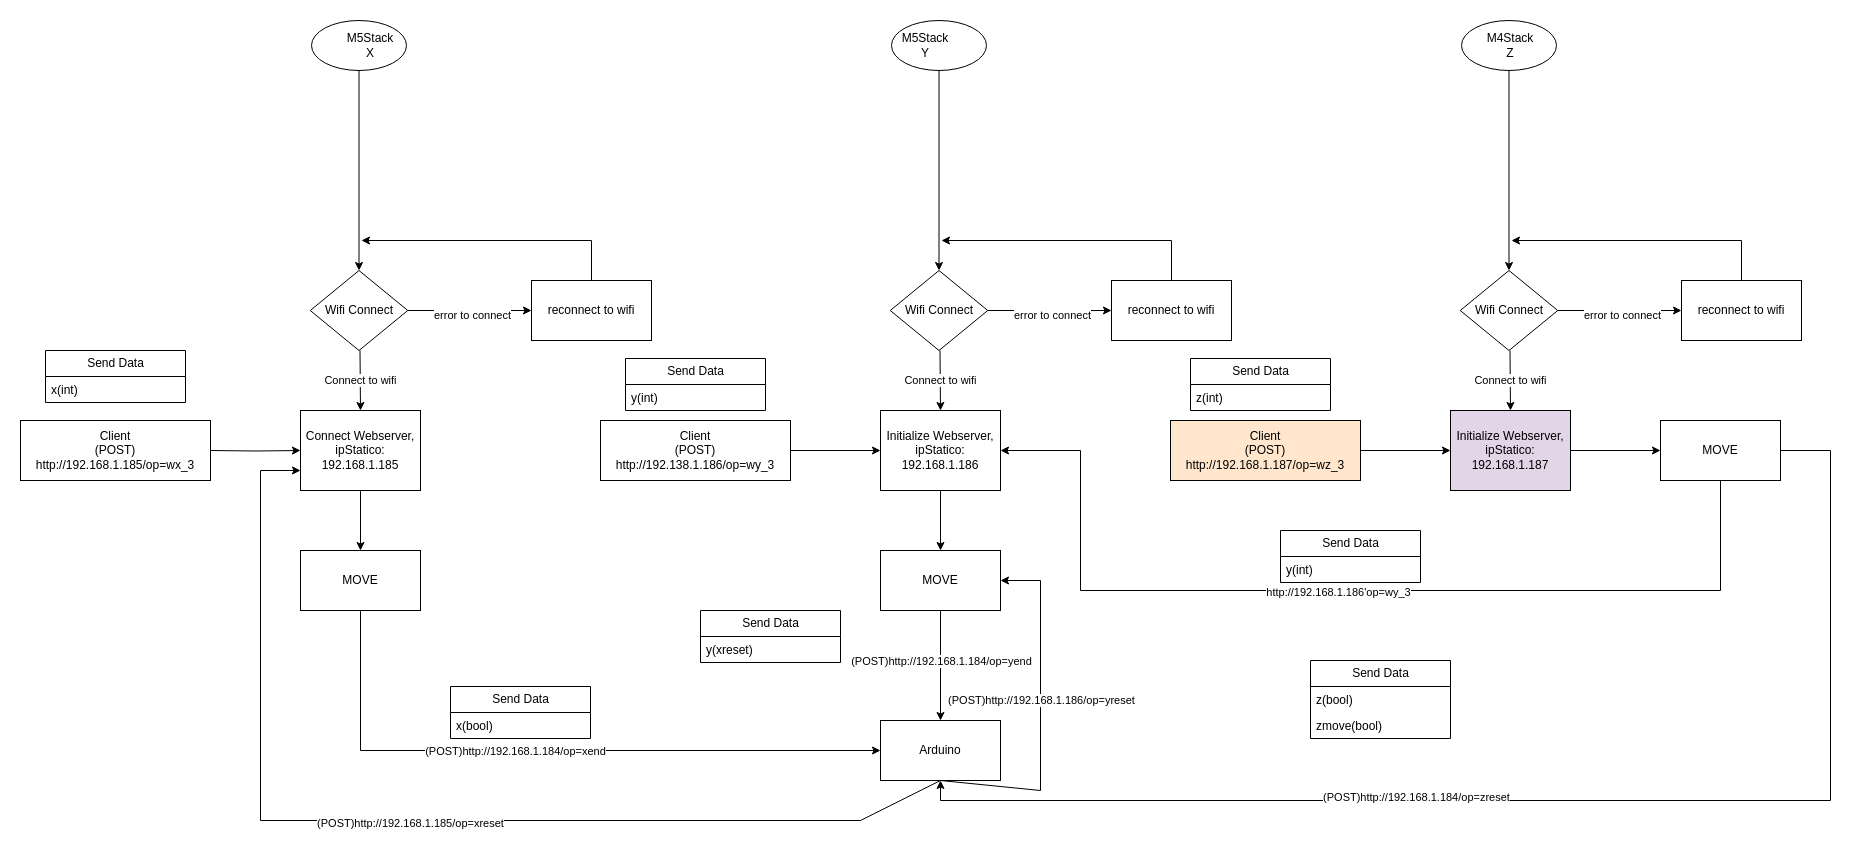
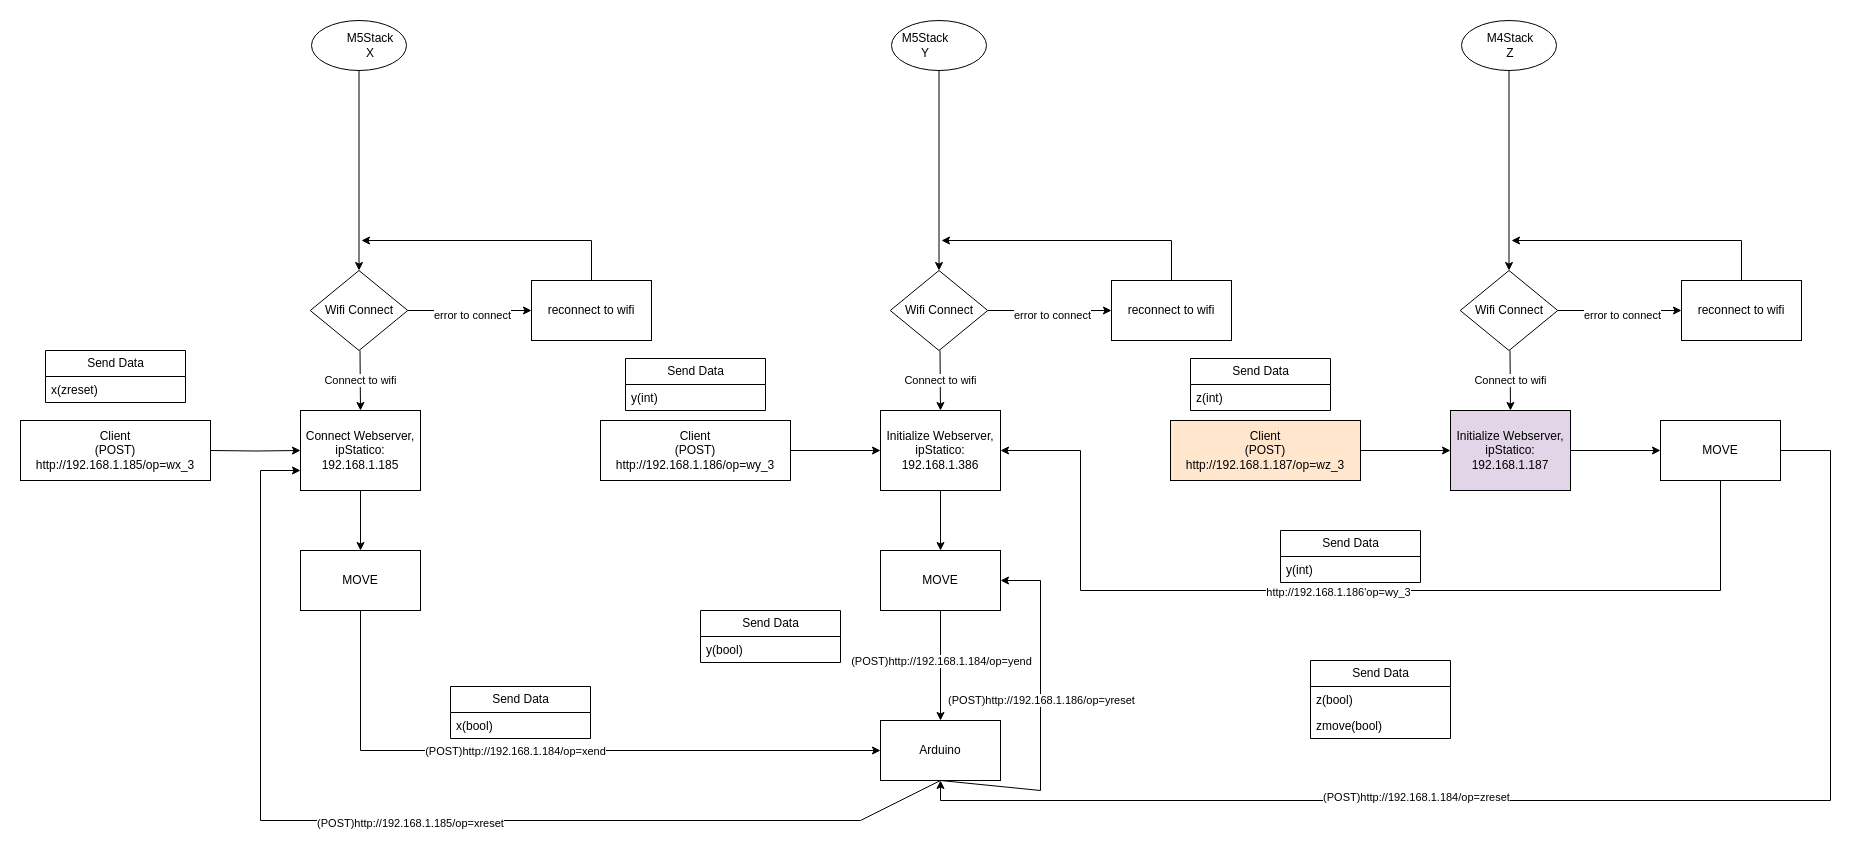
(70, 391) -> (82, 391)
(696, 451) -> (696, 451)
(941, 451) -> (941, 451)
(737, 651) -> (728, 651)
